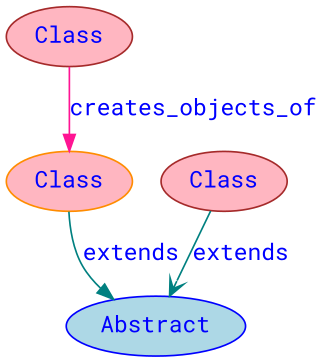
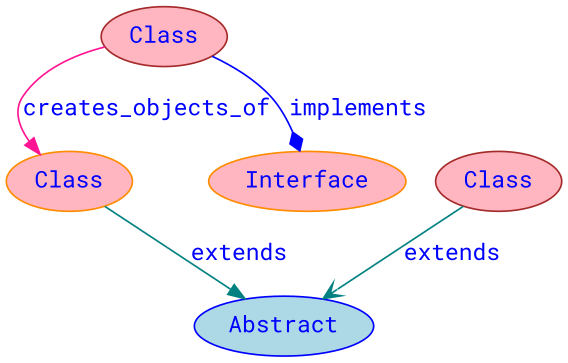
none -> (307, 181)
